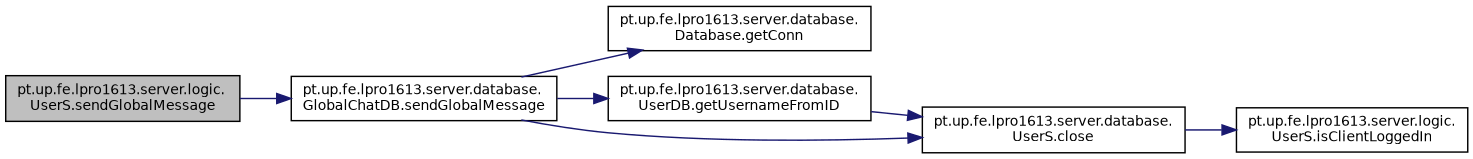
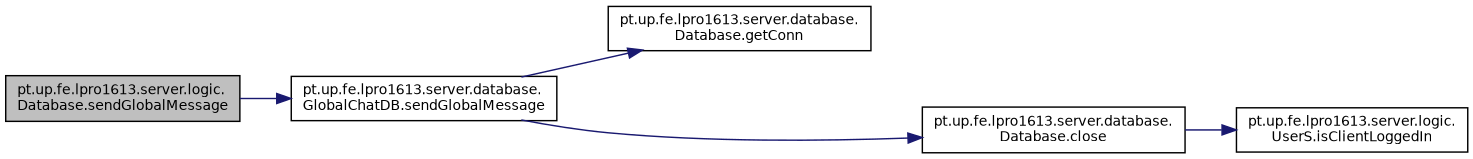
(123, 99) -> (123, 99)
(740, 99) -> none
(1054, 130) -> (1054, 130)
